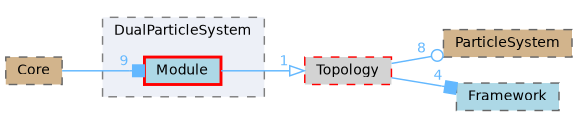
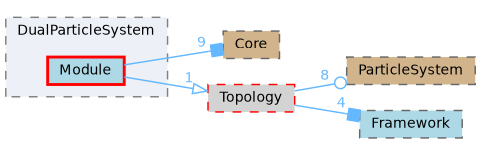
(93, 71) -> (158, 59)
